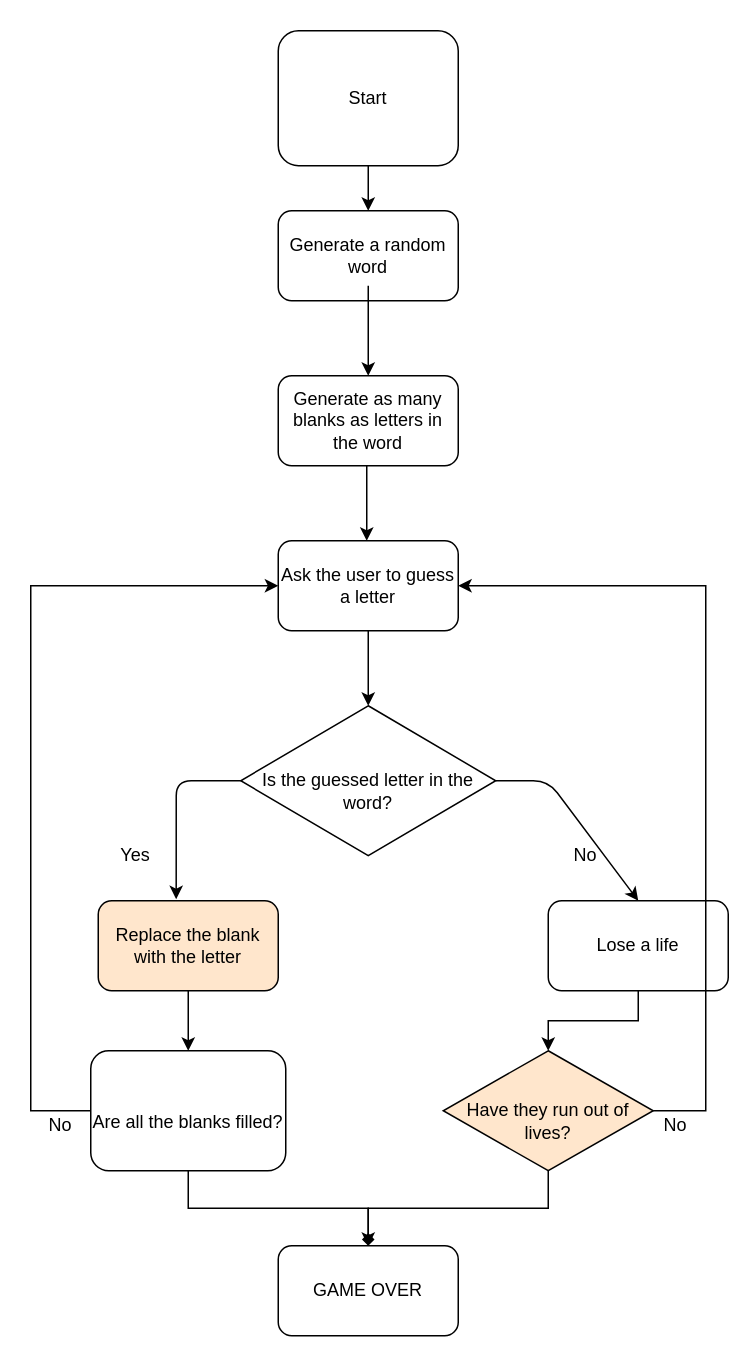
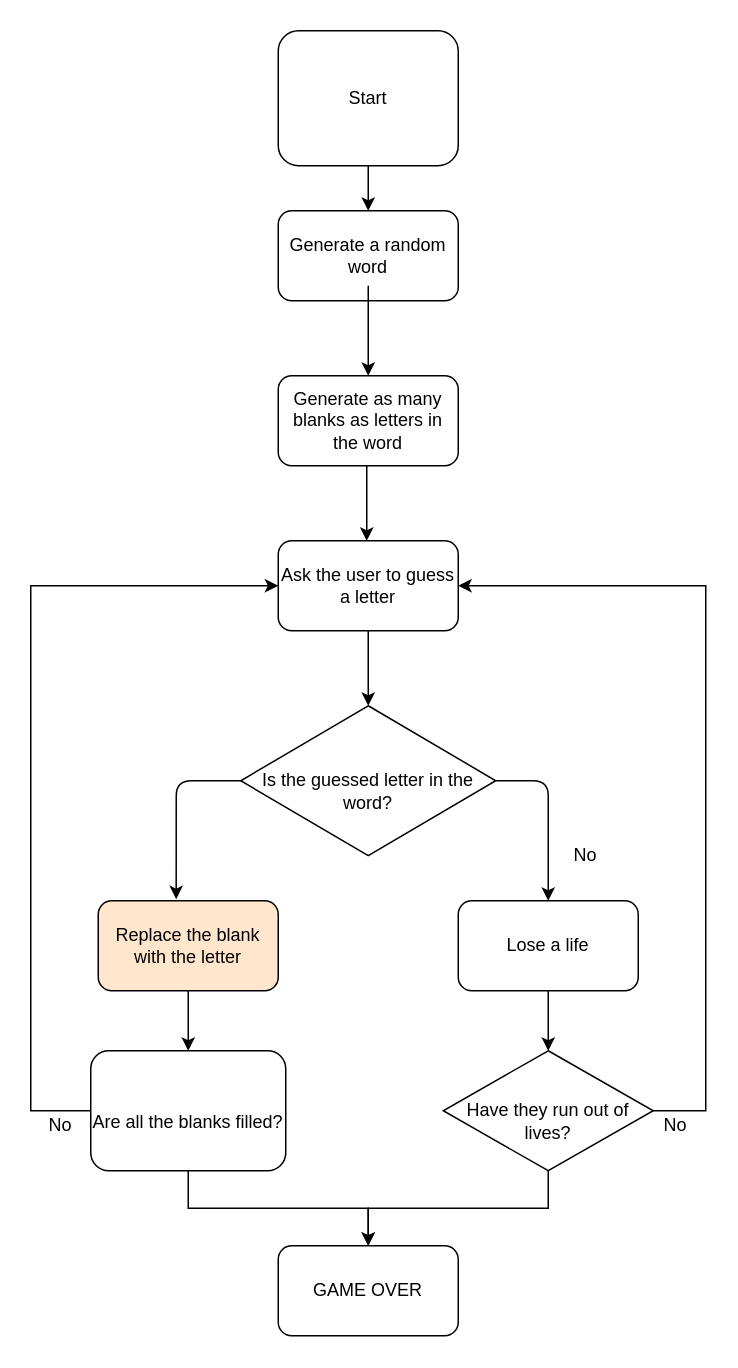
(136, 856) -> none
(638, 946) -> (548, 946)
(548, 1111) -> (548, 1111)
(548, 1171) -> (548, 1171)
